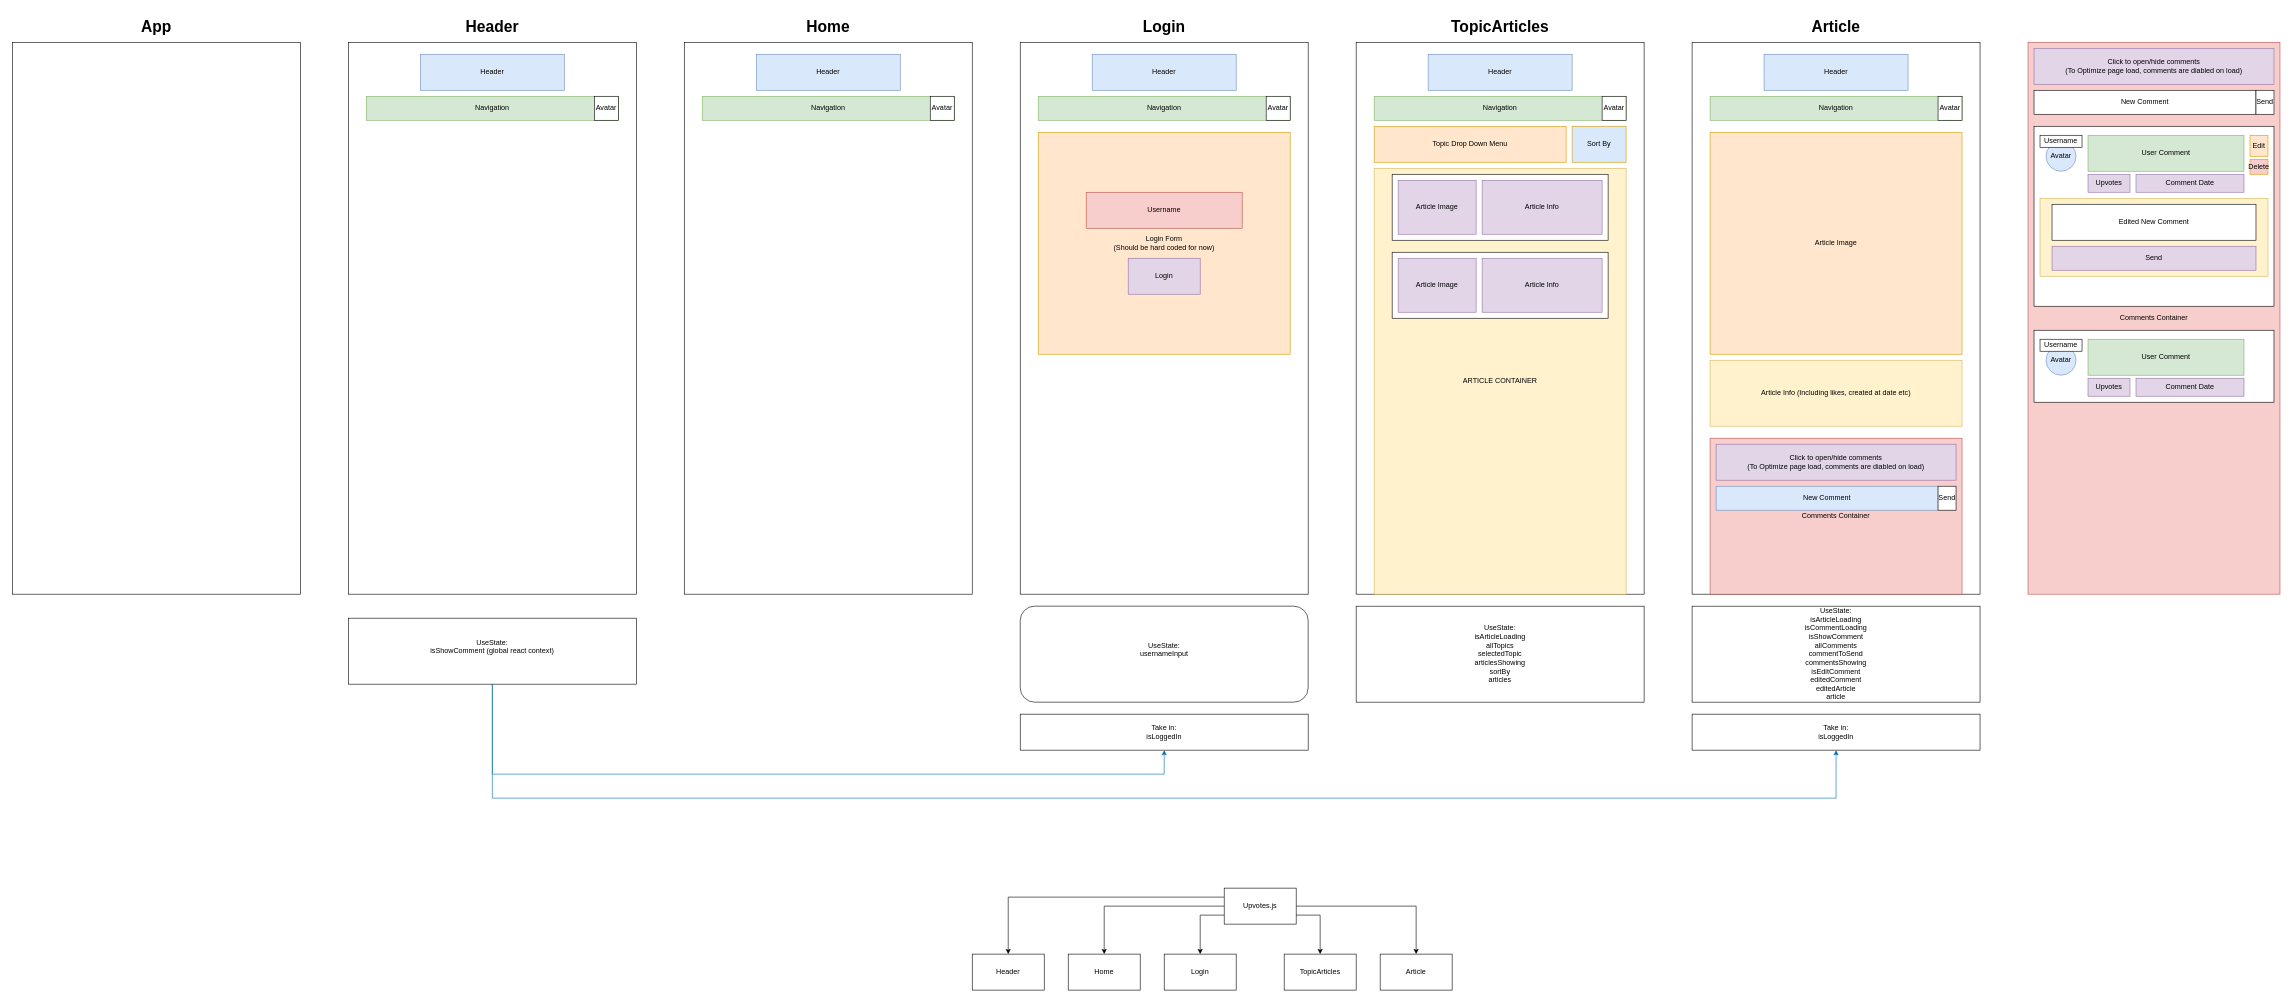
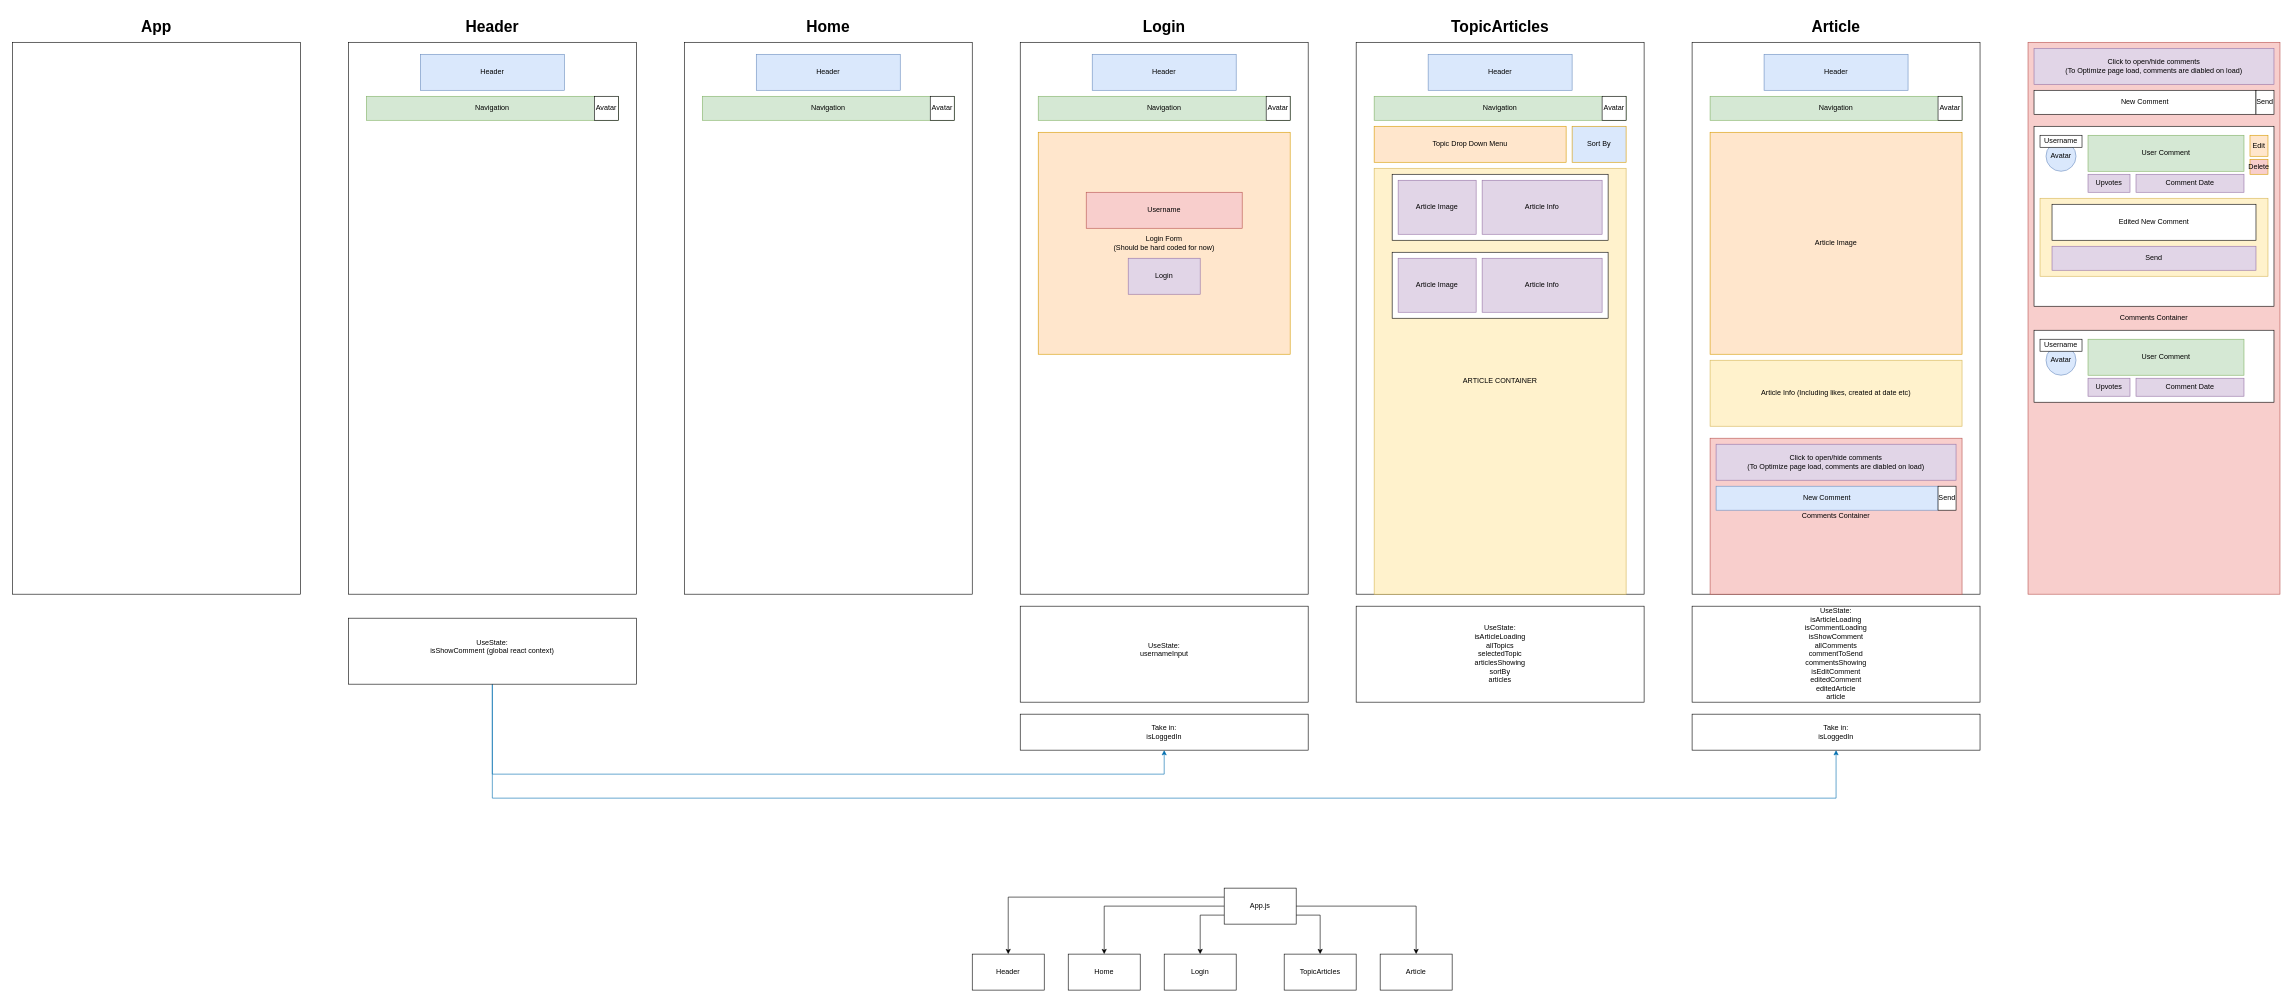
(1164, 654) -> (1164, 654)
(1260, 906) -> (1260, 906)
